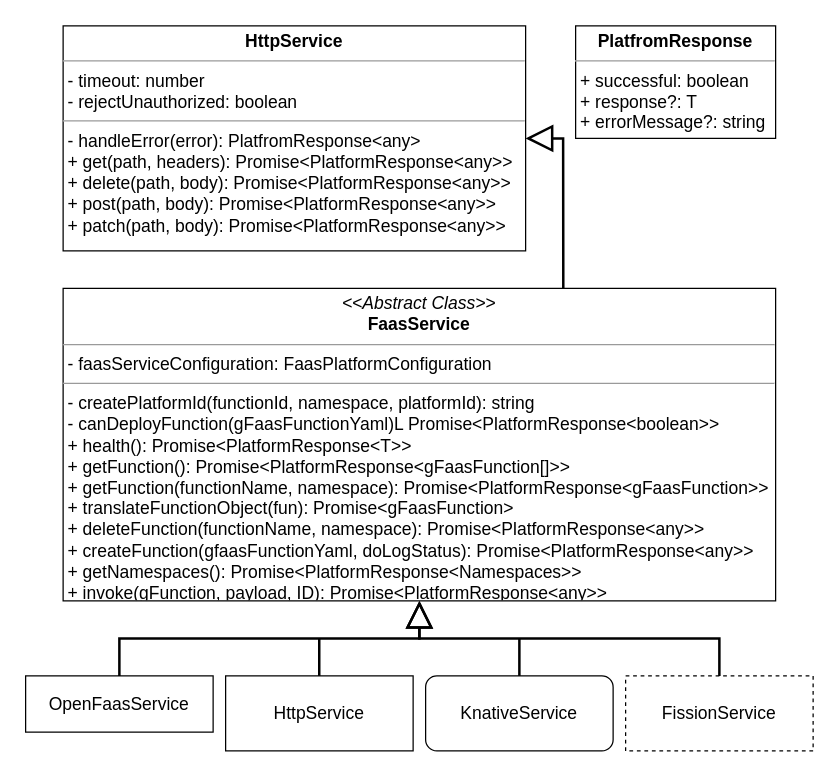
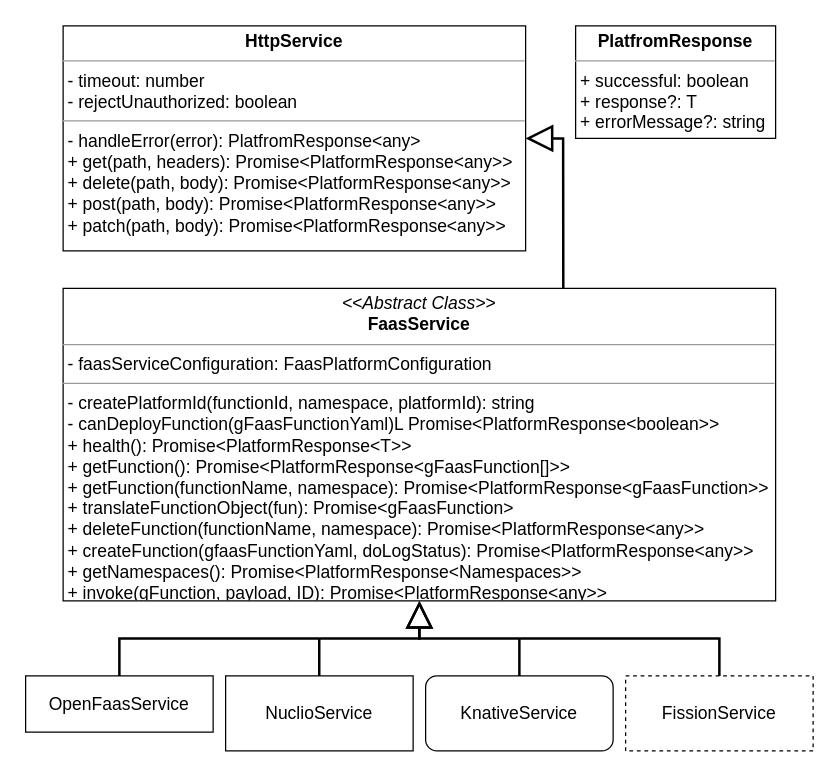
(319, 713) -> (319, 713)
